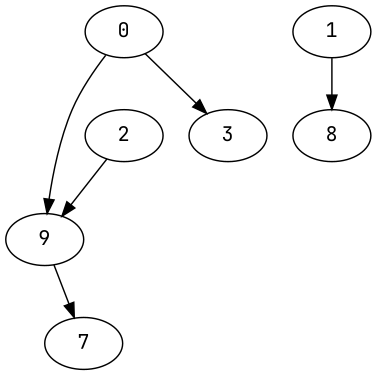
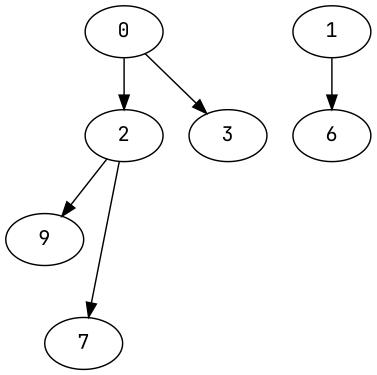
(67, 123) -> (124, 77)
(332, 136) -> (332, 136)
(61, 284) -> (105, 232)
